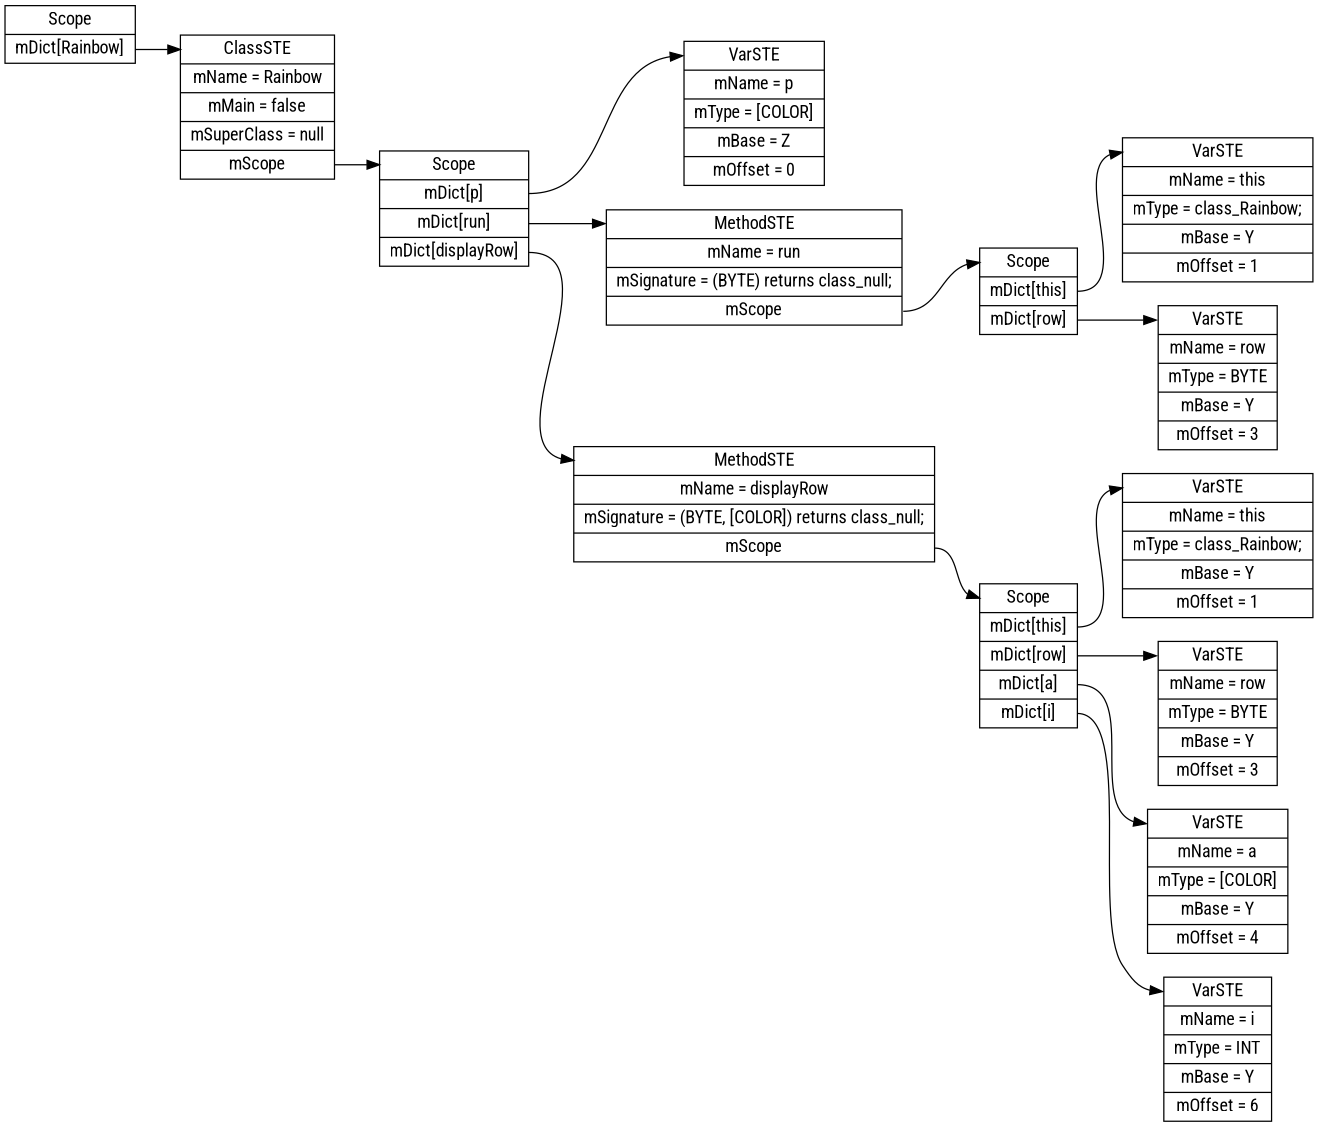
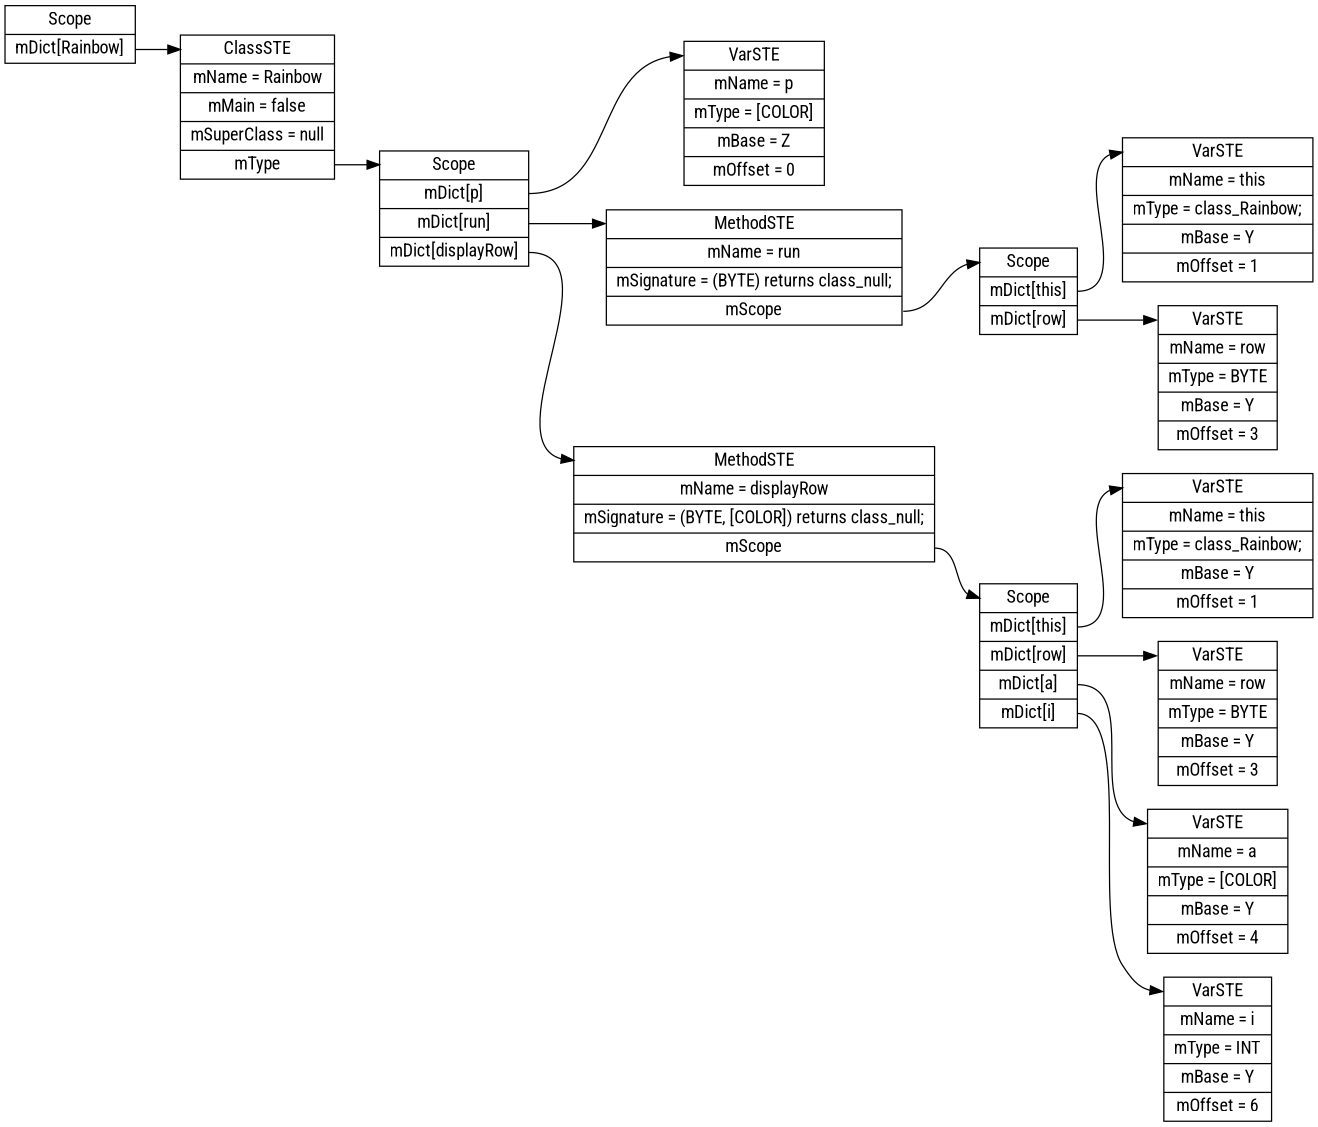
(257, 164) -> (257, 164)
